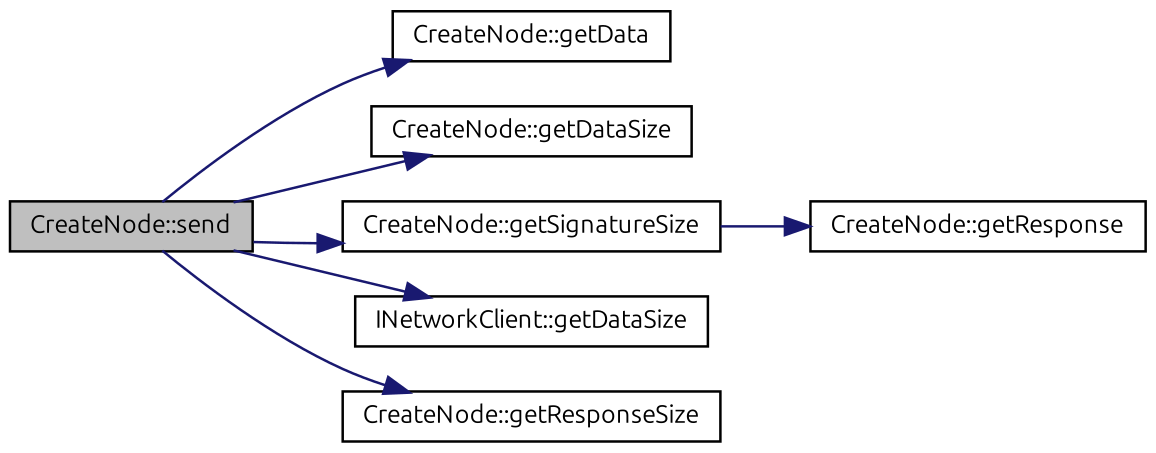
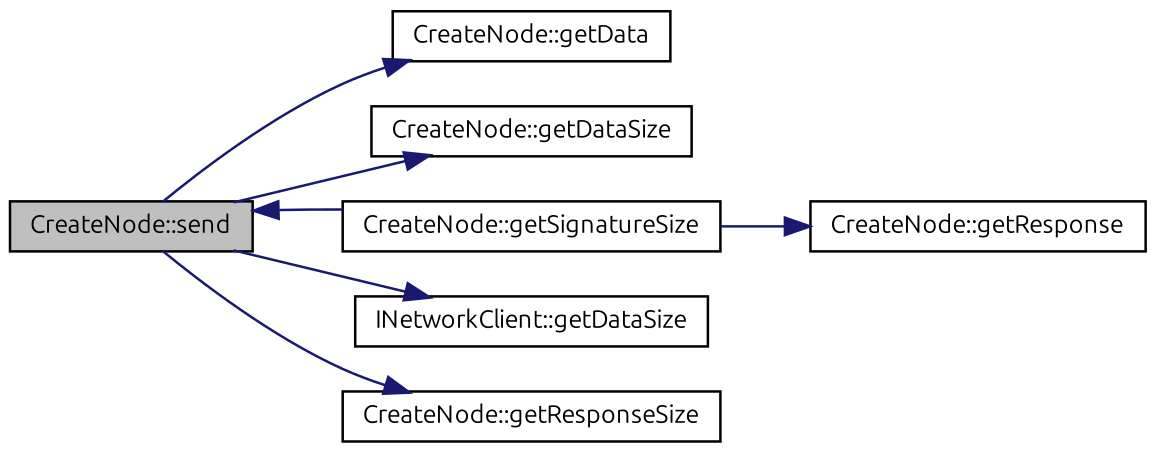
(285, 243) -> (311, 210)
